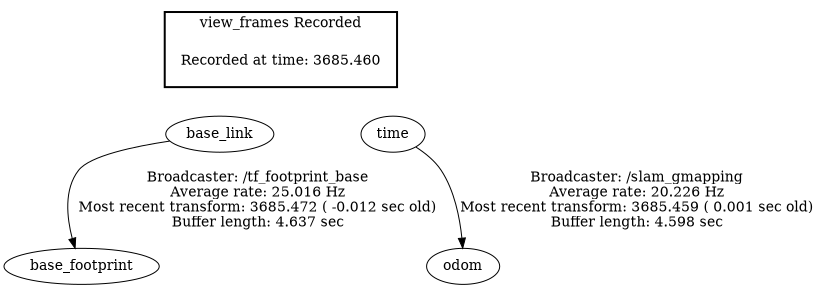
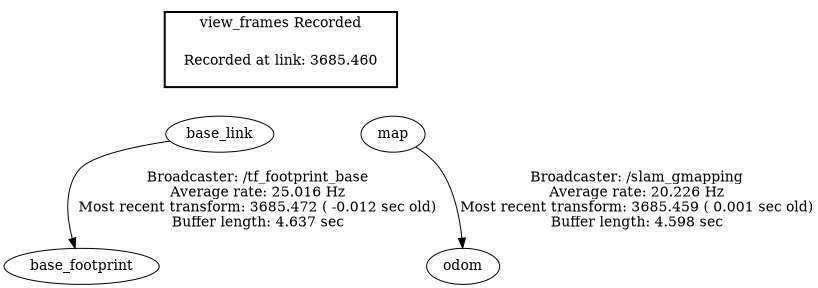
(281, 61) -> (281, 61)
(393, 134) -> (393, 134)
